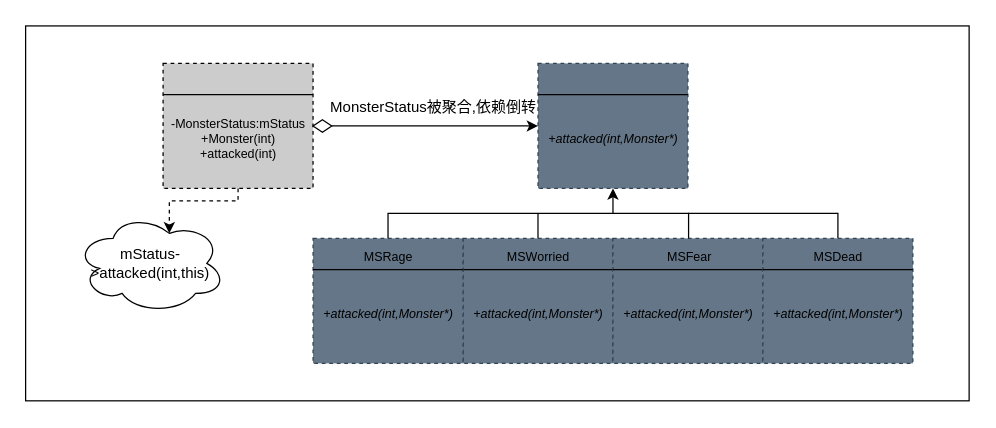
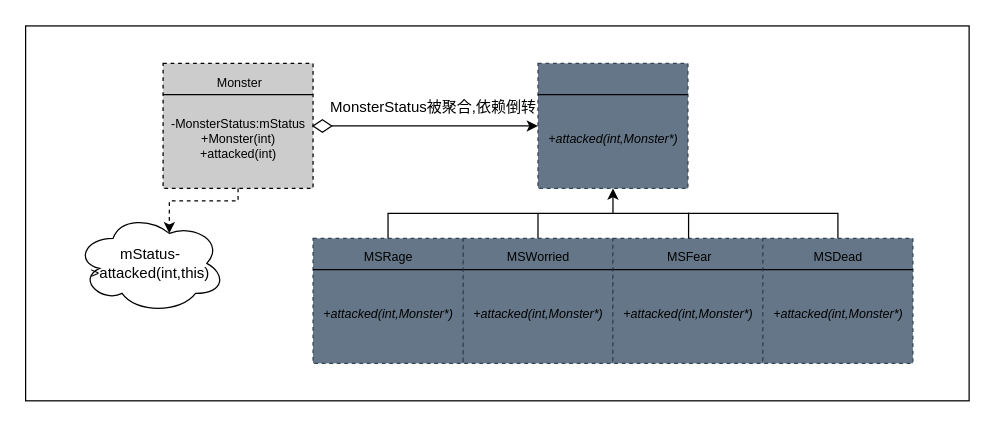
none -> (239, 82)
